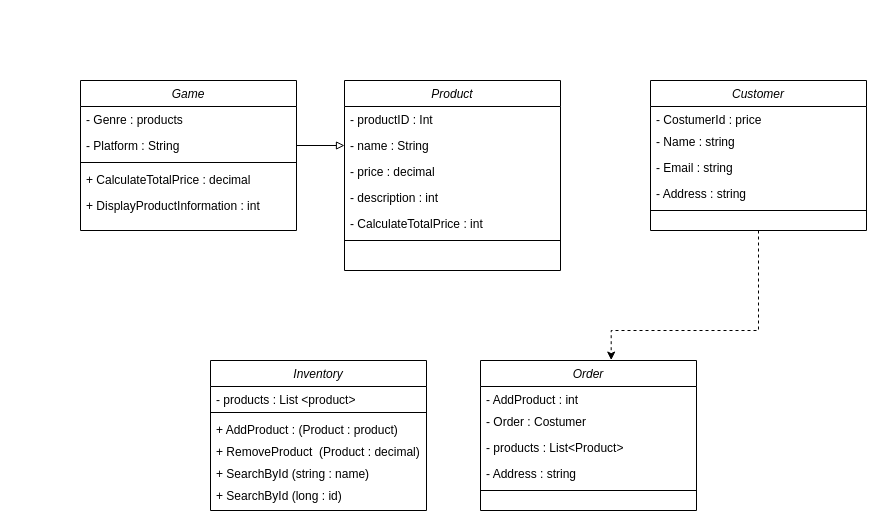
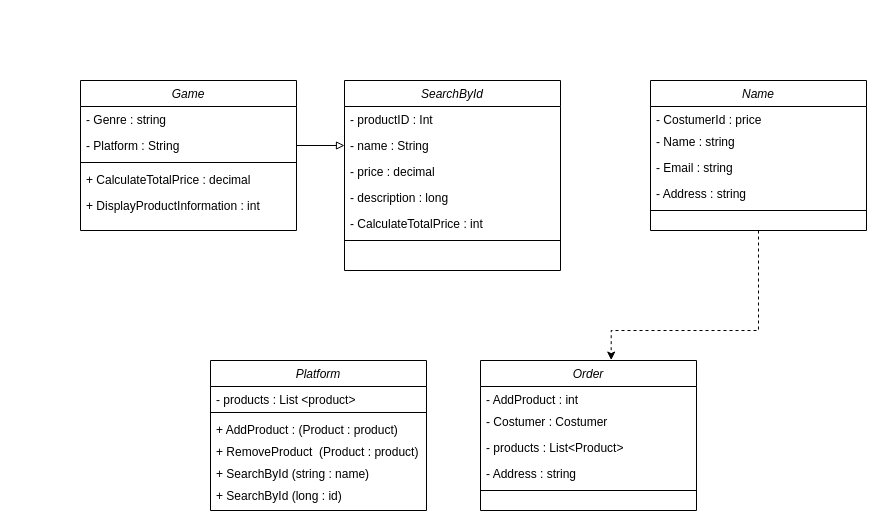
(452, 94) -> (452, 94)
(758, 94) -> (758, 94)
(140, 120) -> (132, 120)
(403, 198) -> (406, 198)
(318, 374) -> (318, 374)
(540, 422) -> (550, 422)
(326, 452) -> (329, 452)
